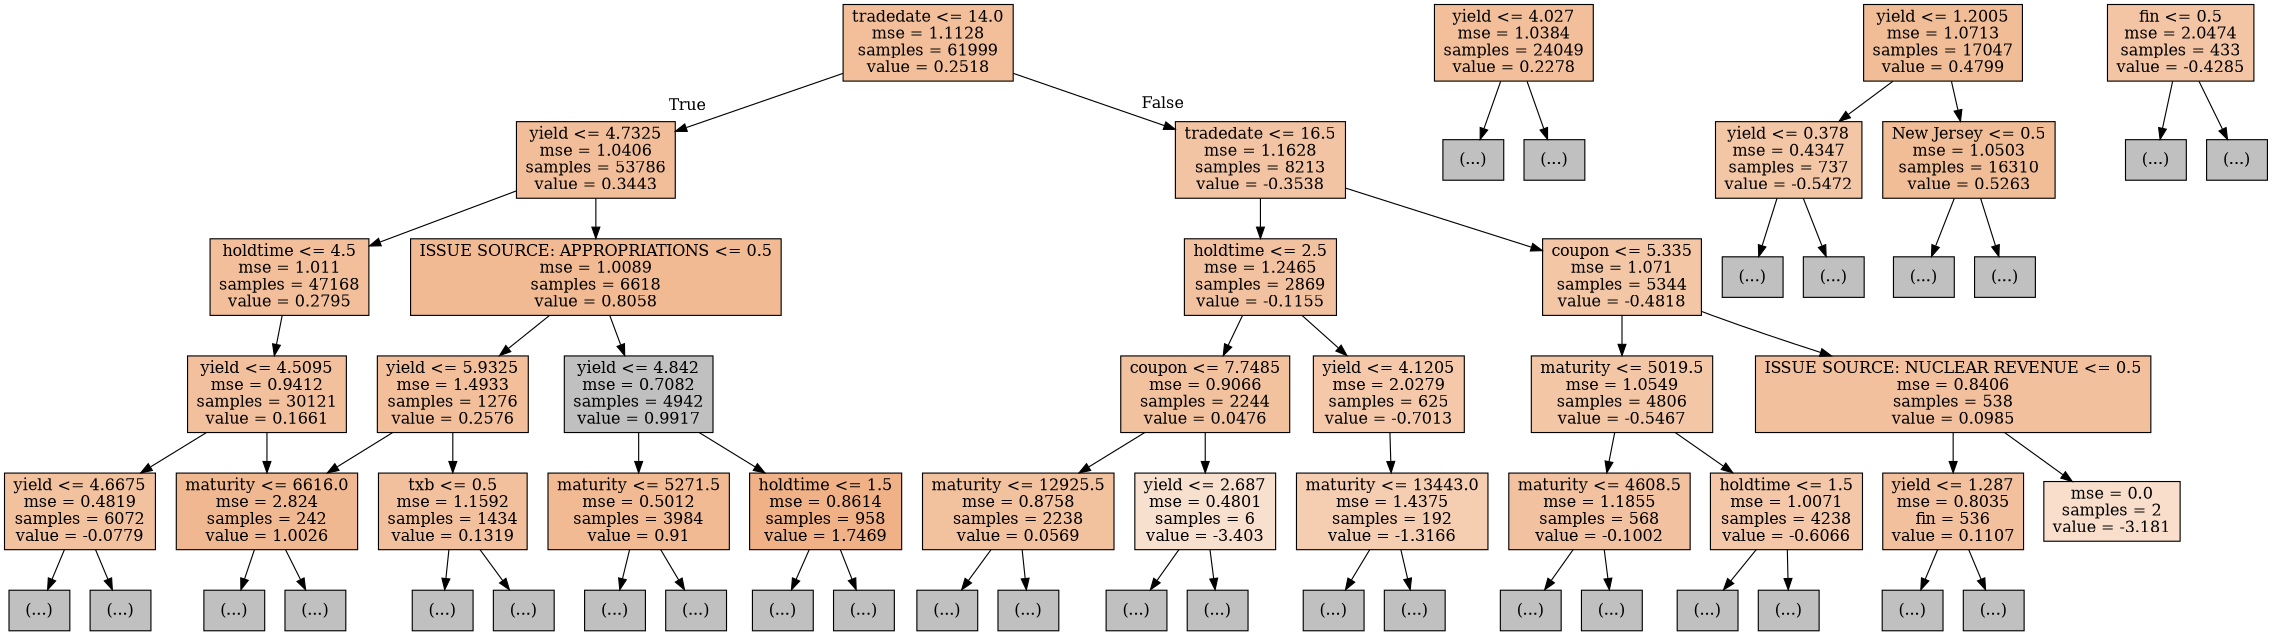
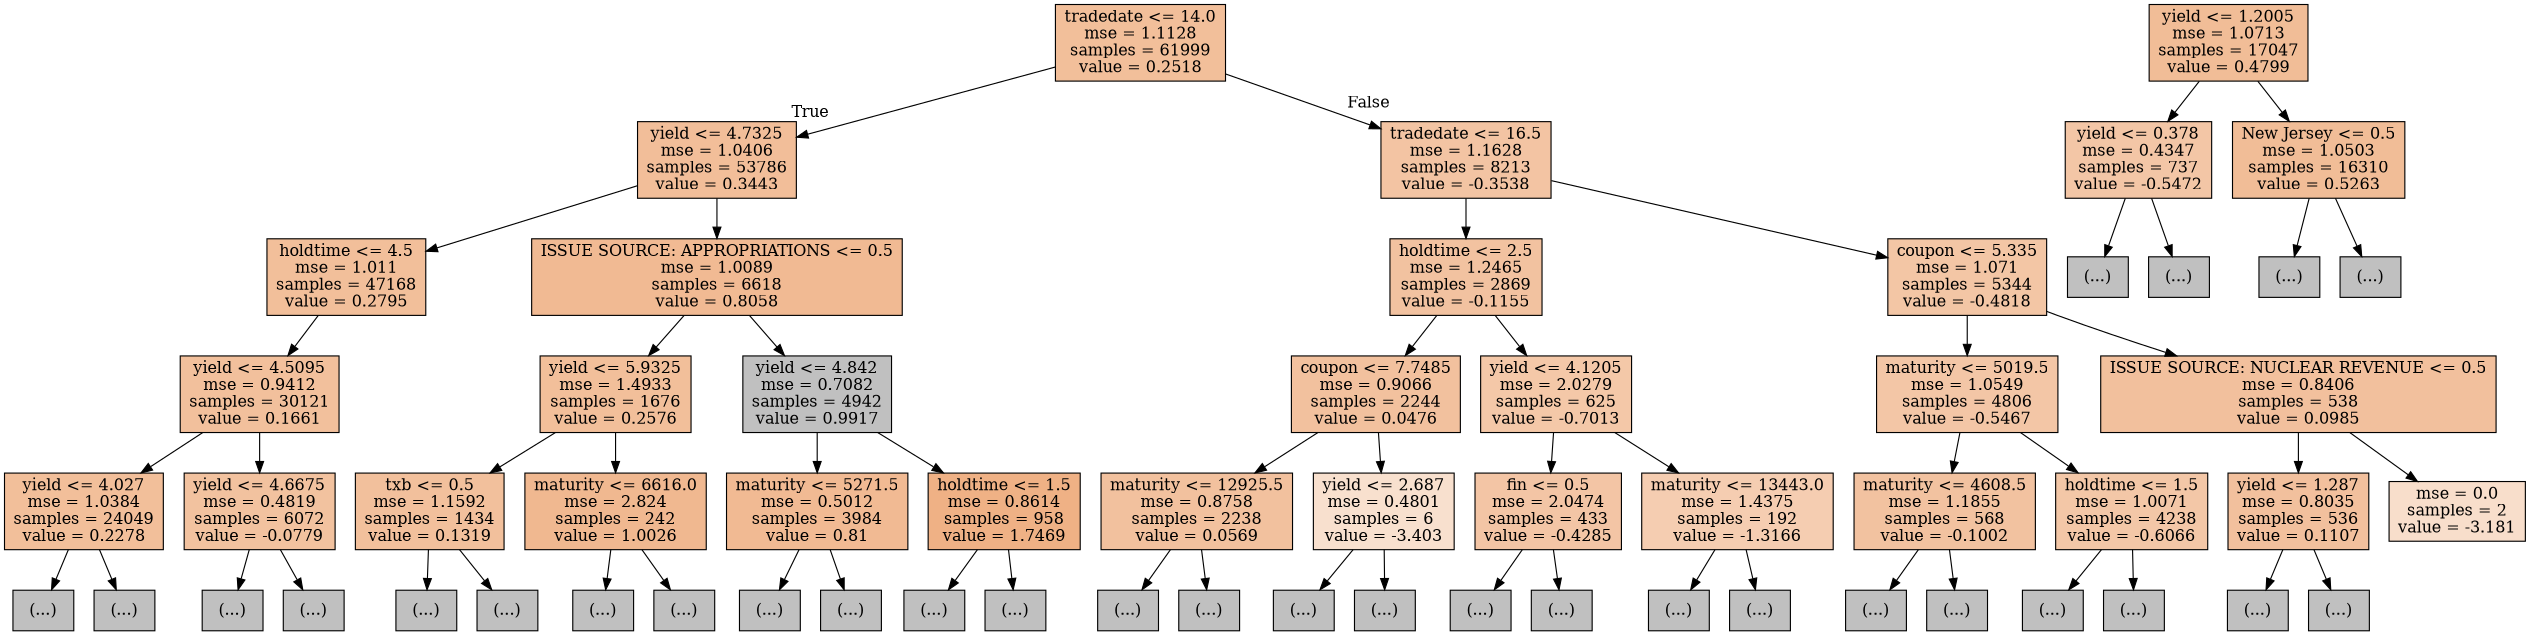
(453, 394) -> (616, 394)
(267, 447) -> (177, 450)
none -> (1553, 447)
(639, 511) -> (817, 511)
(1953, 511) -> (2298, 511)
